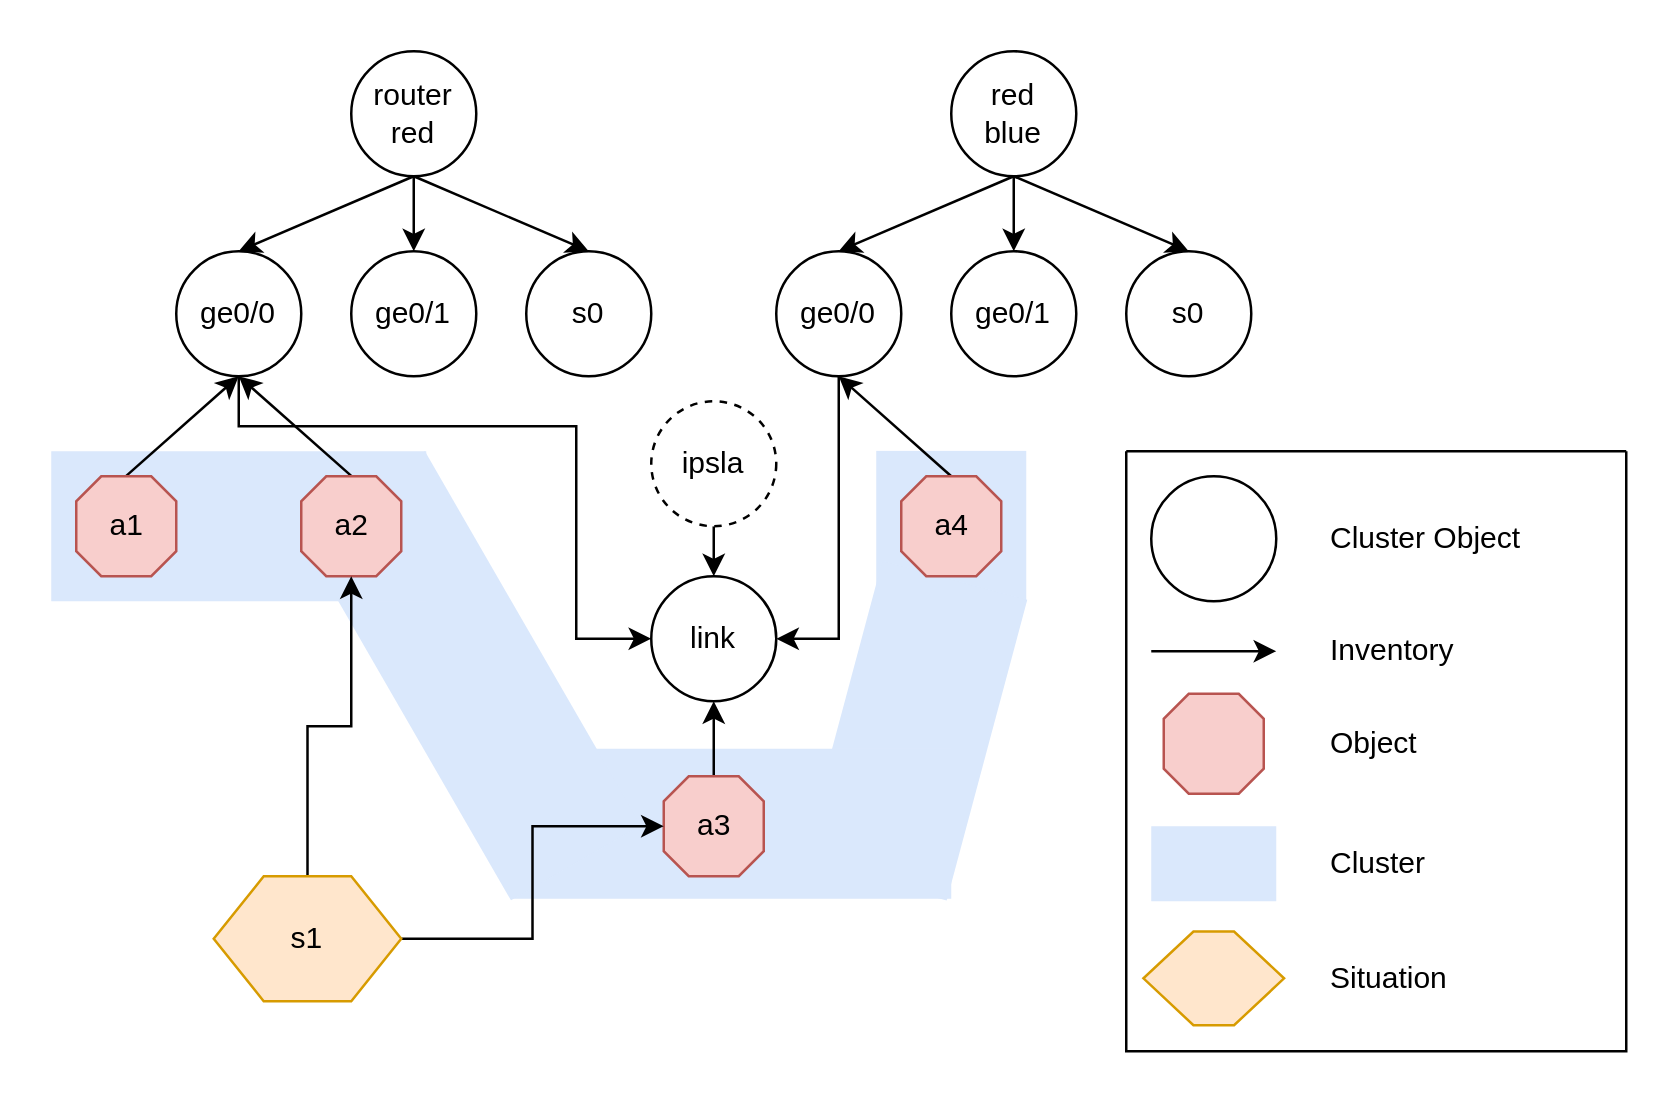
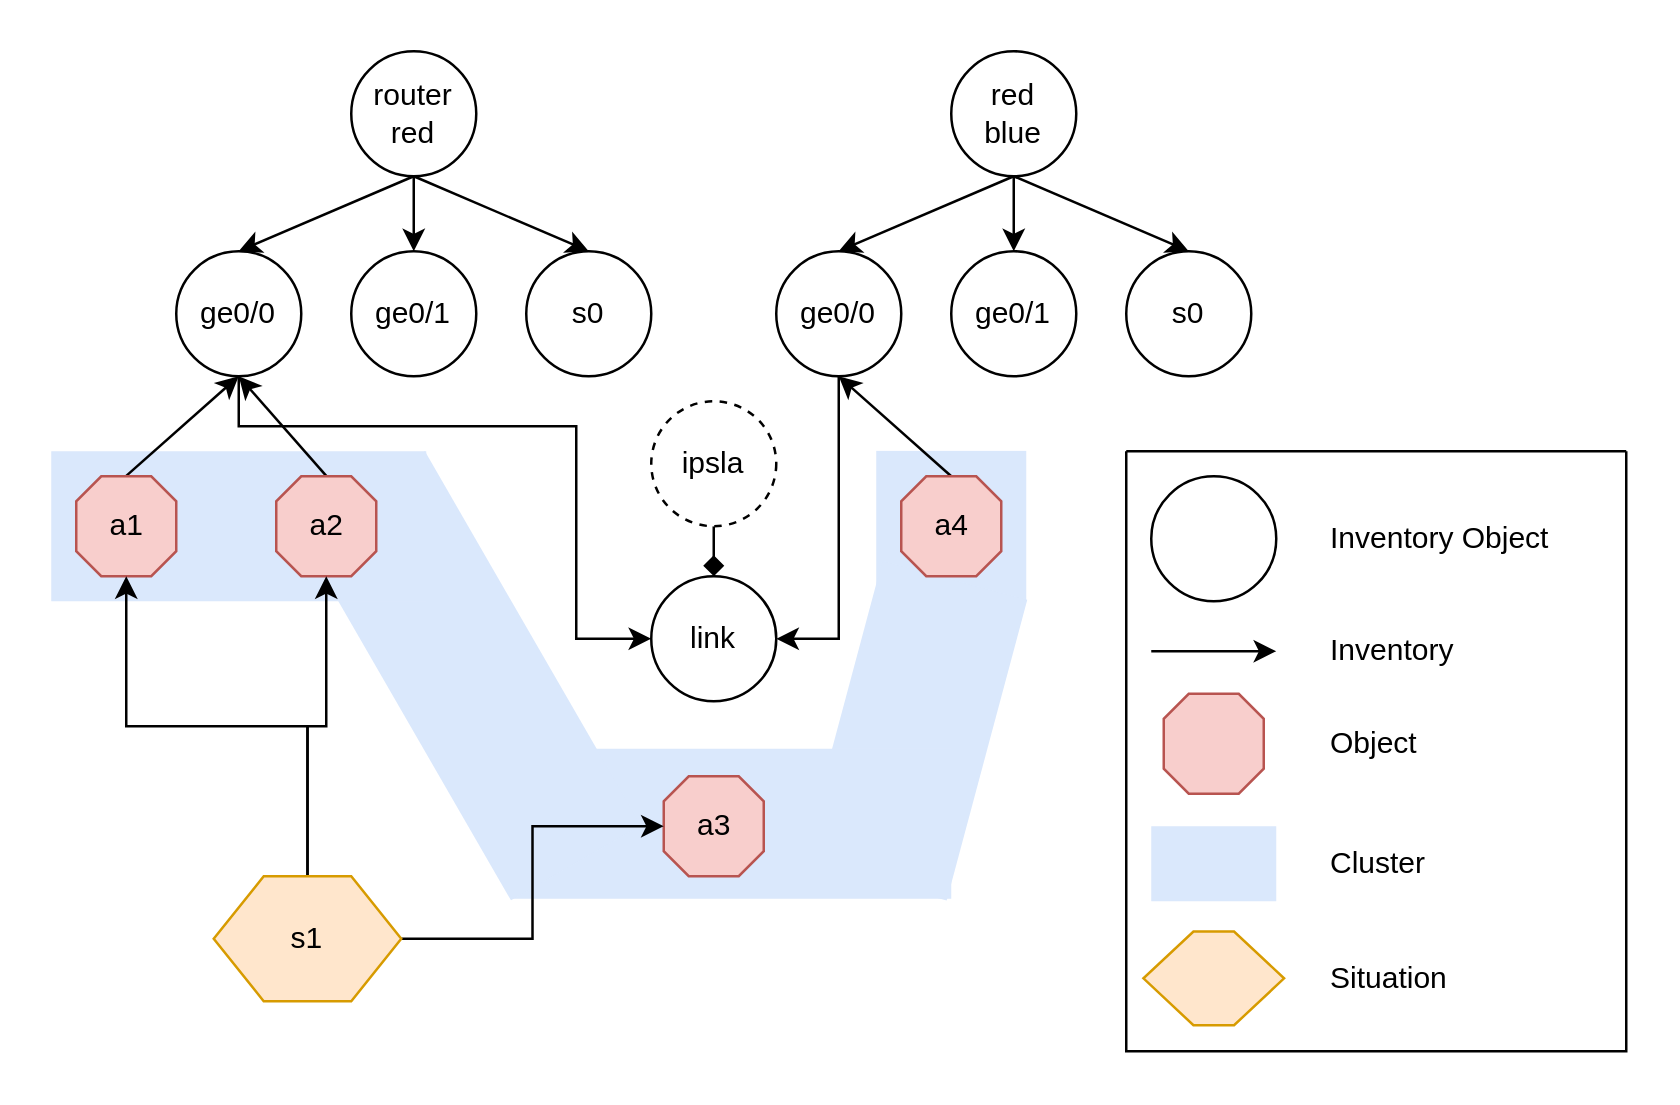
(351, 526) -> (326, 526)
(1441, 539) -> (1454, 539)
(714, 557) -> (714, 556)
none -> (147, 726)
(714, 747) -> none
